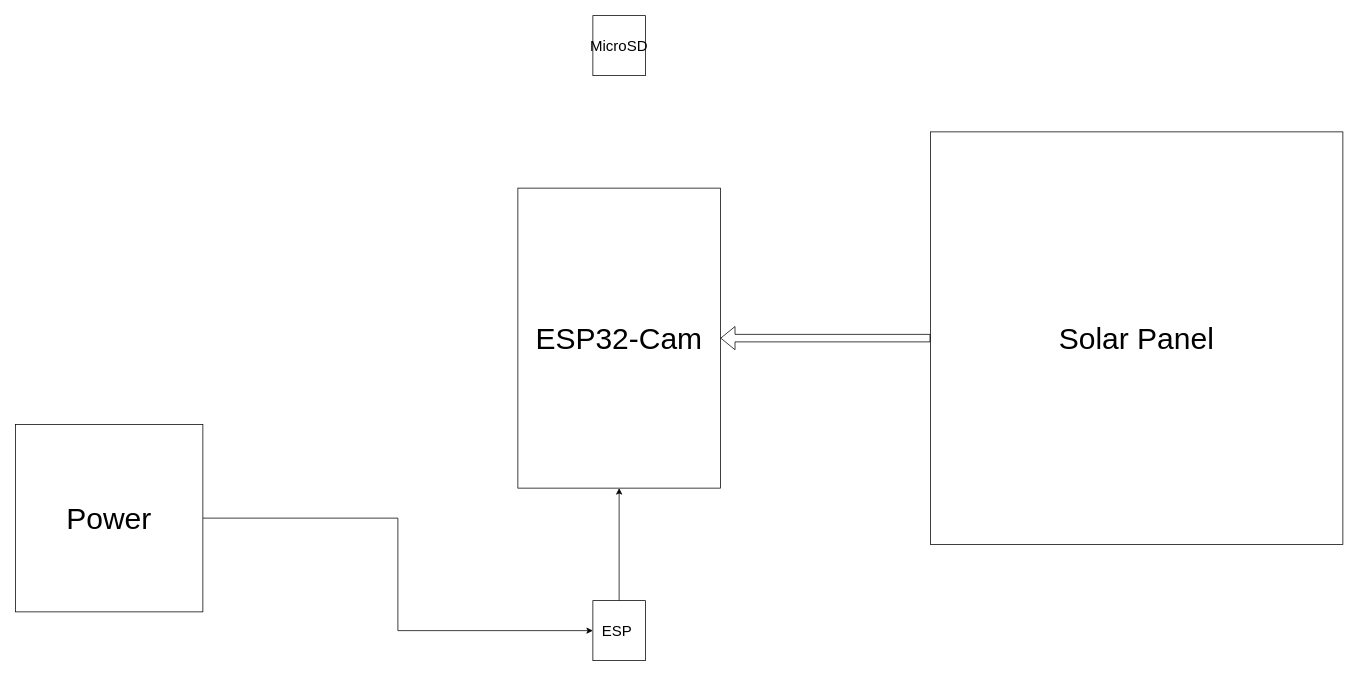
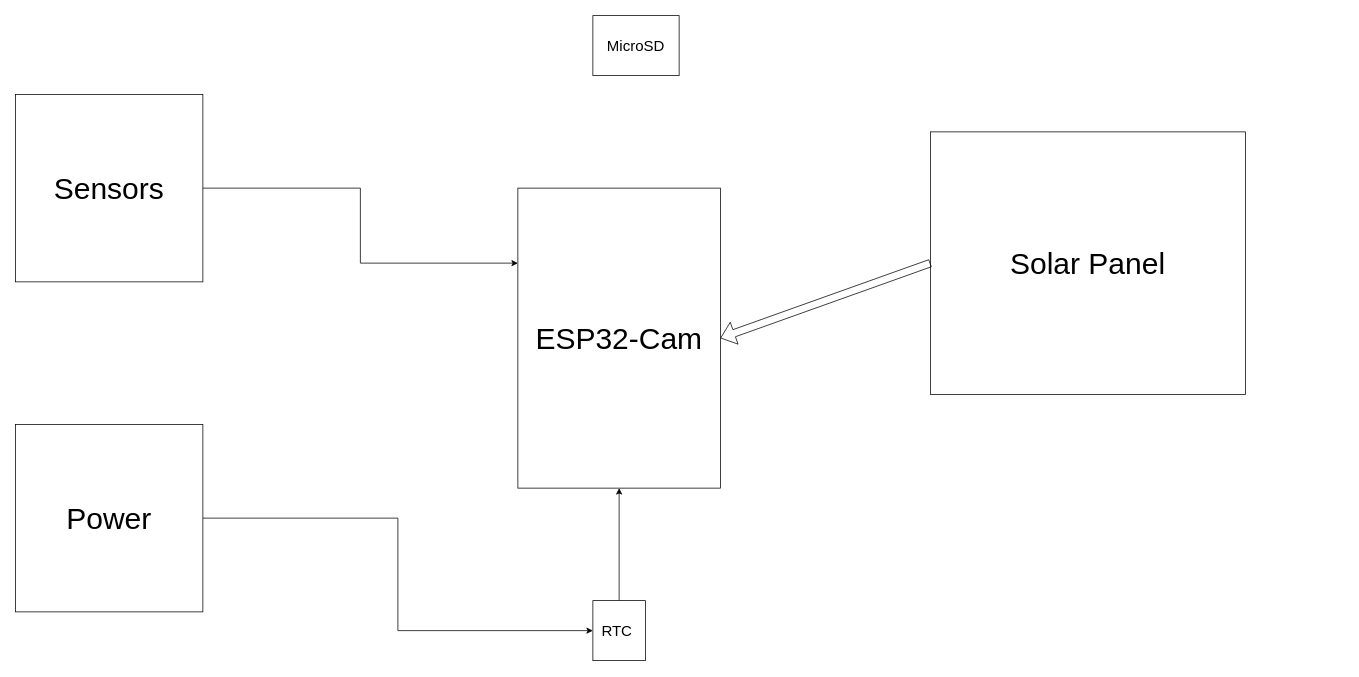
(619, 45) -> (636, 45)
none -> (109, 188)
none -> (360, 225)
(1137, 338) -> (1088, 263)
(619, 630) -> (619, 630)
